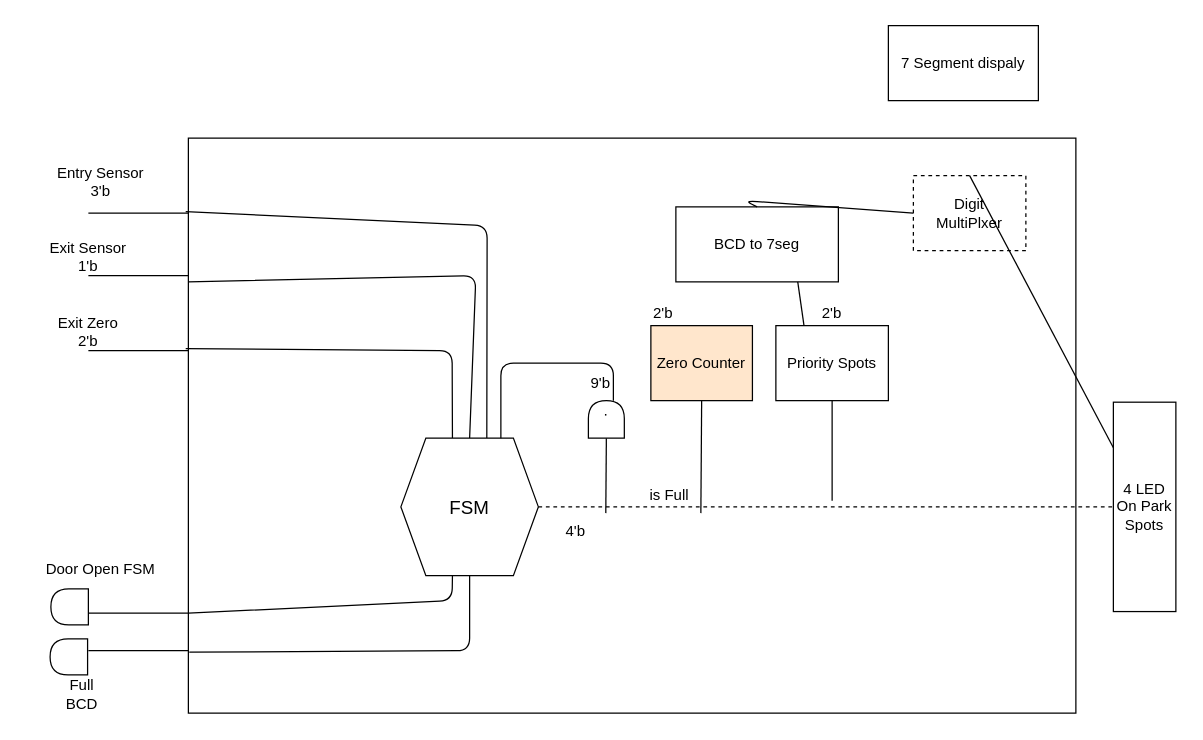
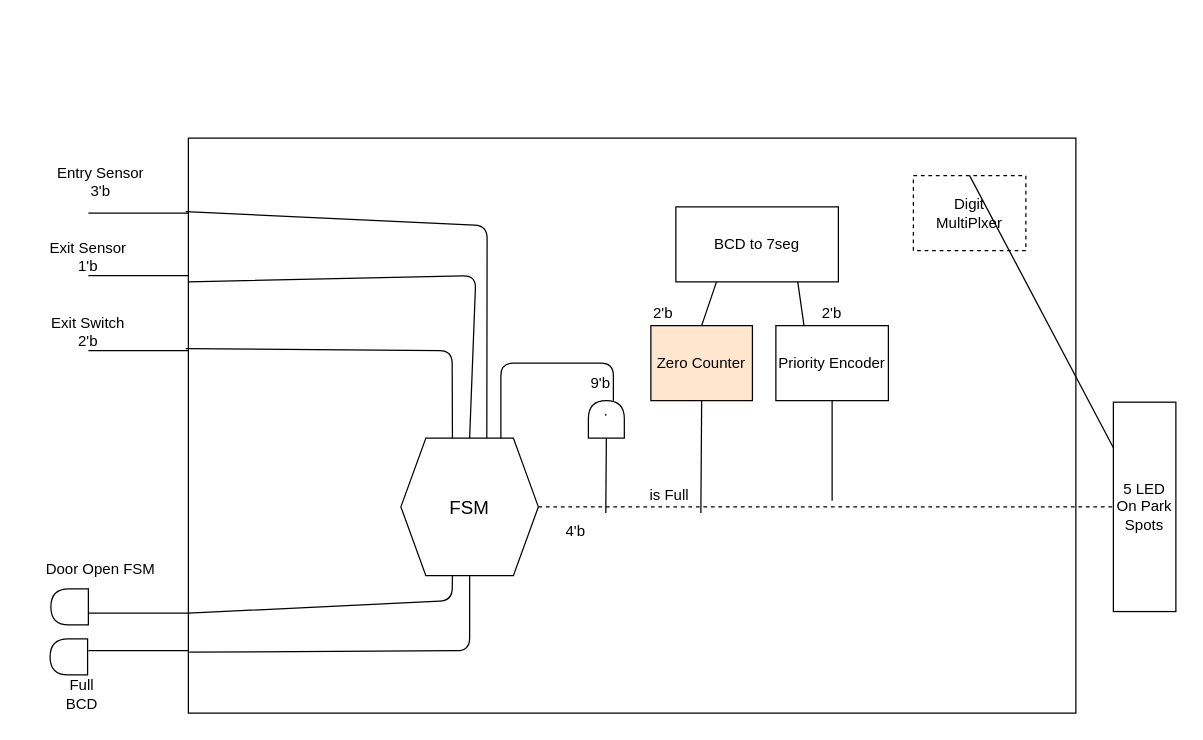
(963, 63) -> none
(780, 203) -> none
none -> (709, 304)
(88, 332) -> (88, 332)
(832, 363) -> (832, 363)
(1144, 507) -> (1144, 507)
